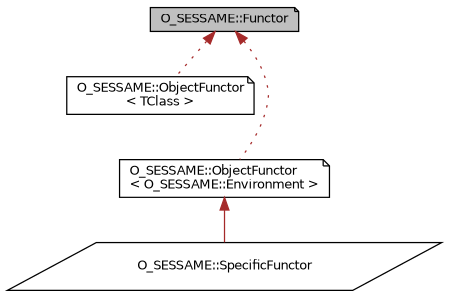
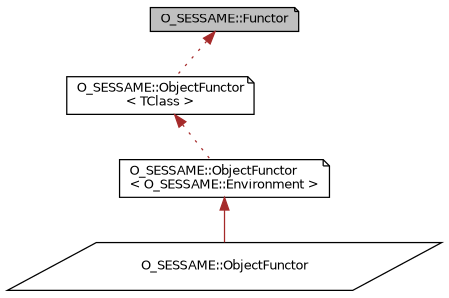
(268, 101) -> (196, 142)
(225, 266) -> (225, 266)
